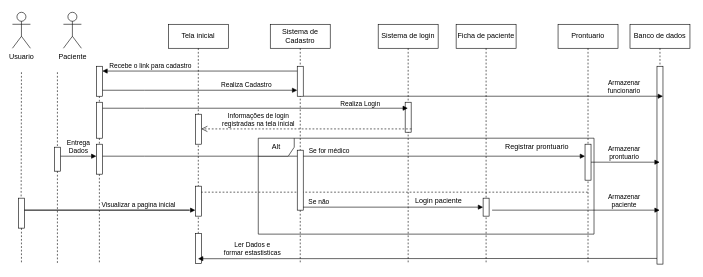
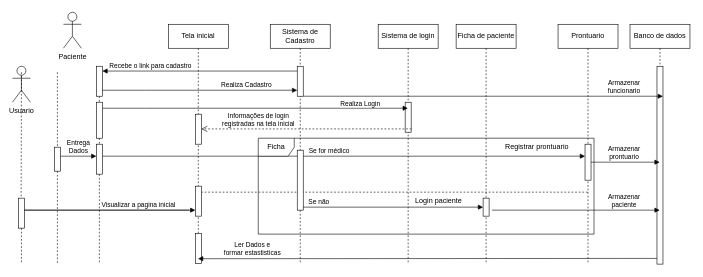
(21, 30) -> (21, 84)
(276, 147) -> (276, 147)
